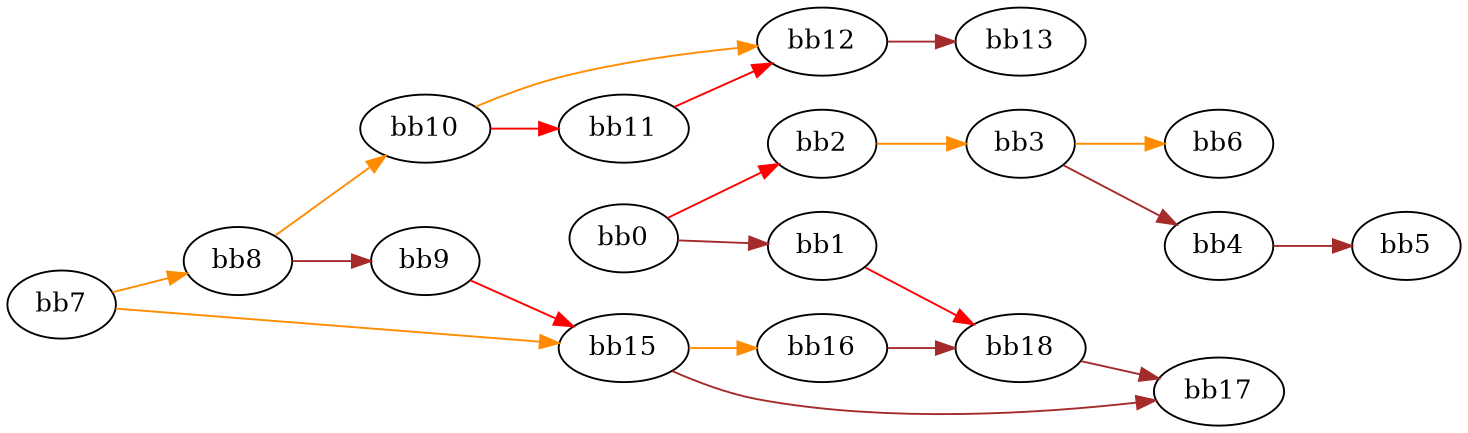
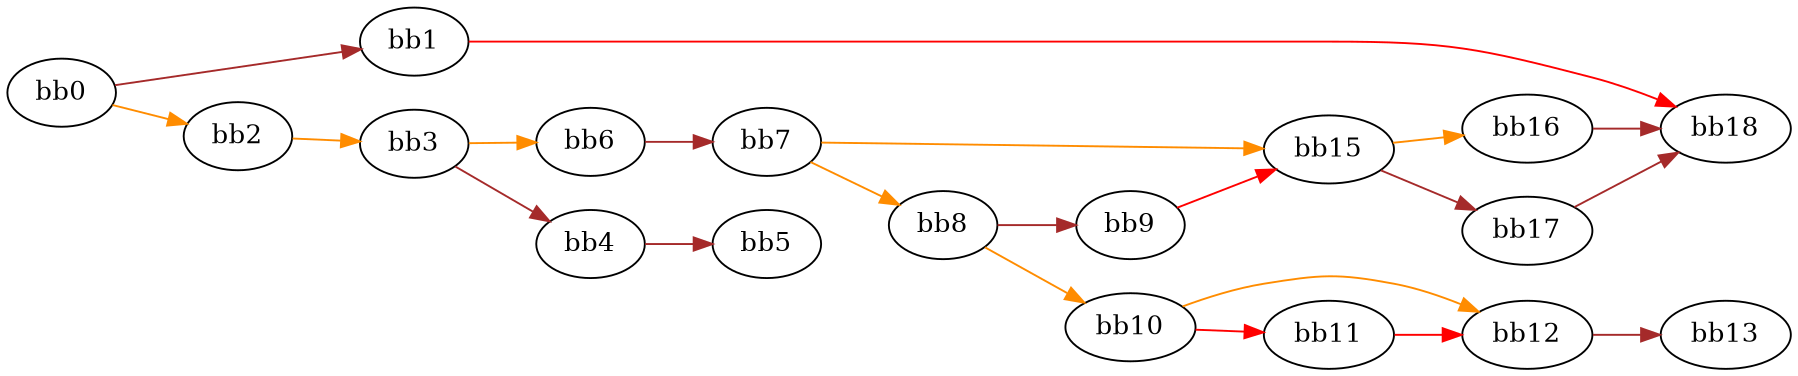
none -> (669, 142)
(714, 195) -> (140, 112)
(1111, 368) -> (1618, 184)
